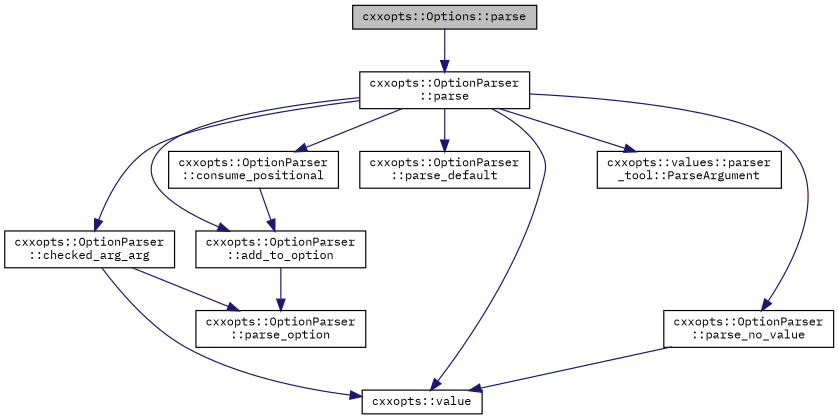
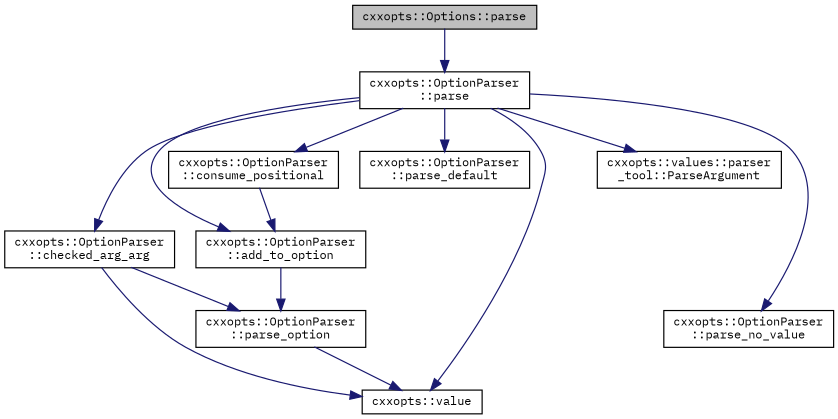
(576, 367) -> (353, 366)
